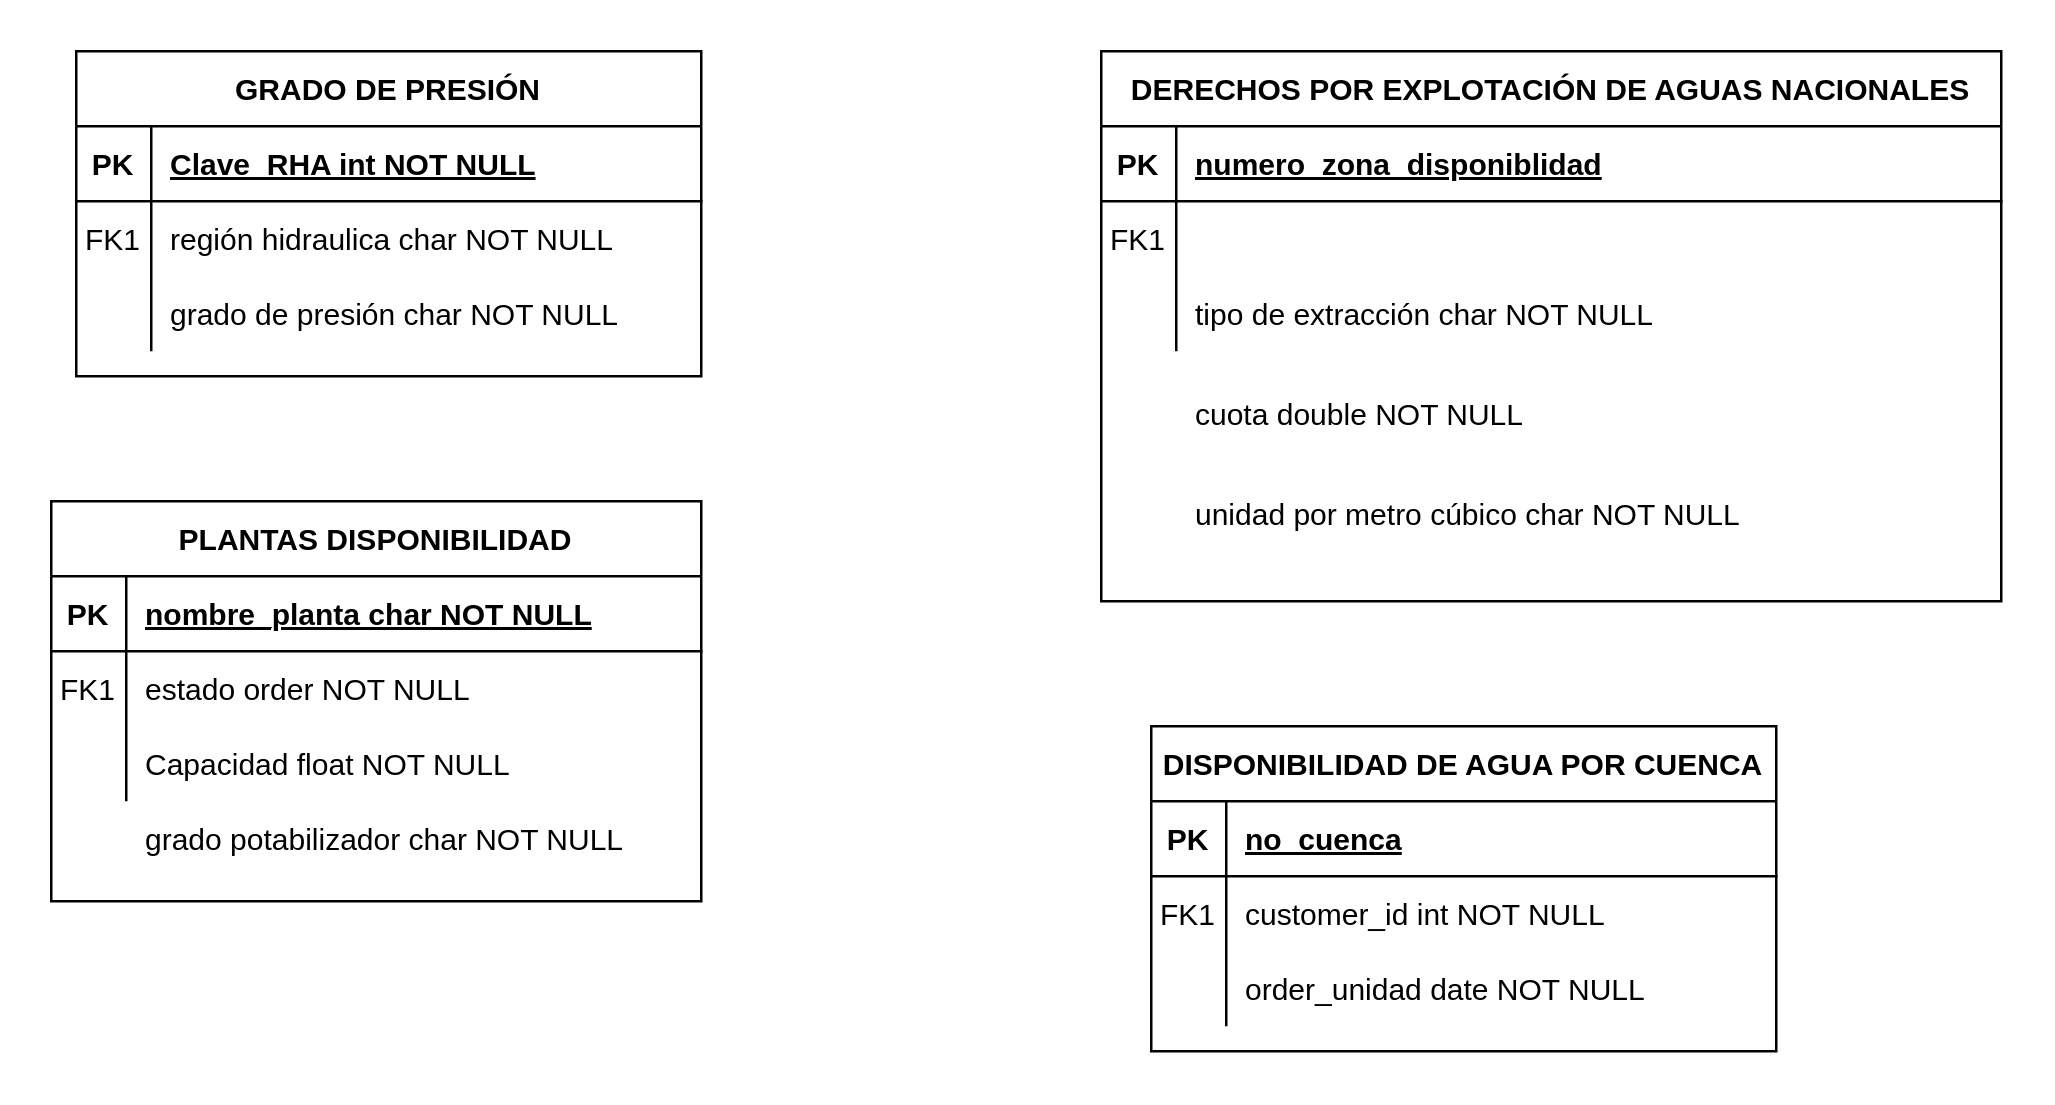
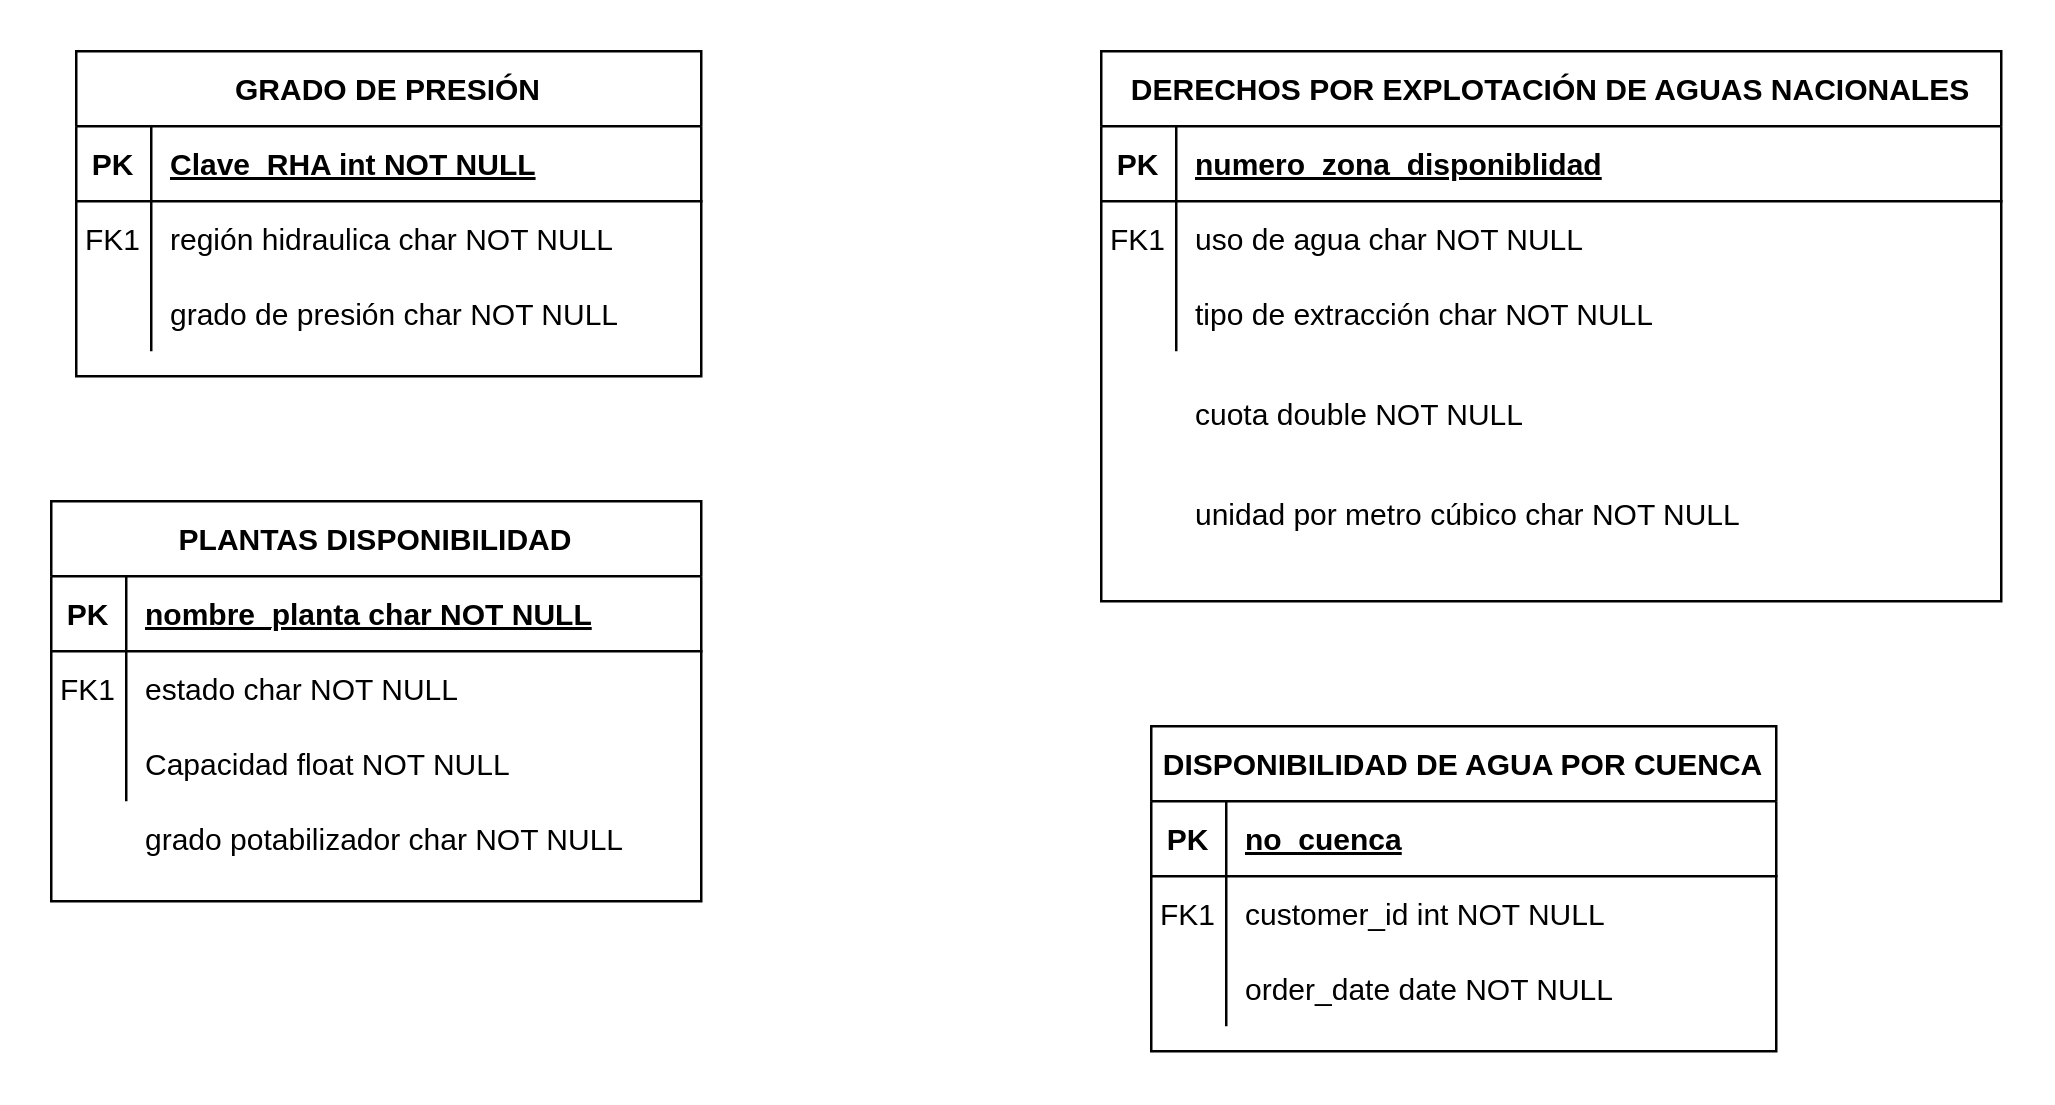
none -> (1589, 239)
(310, 690) -> (301, 690)
(1448, 990) -> (1435, 990)
